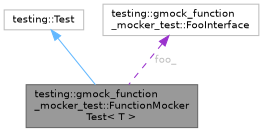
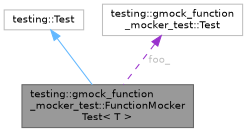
(181, 20) -> (173, 20)
